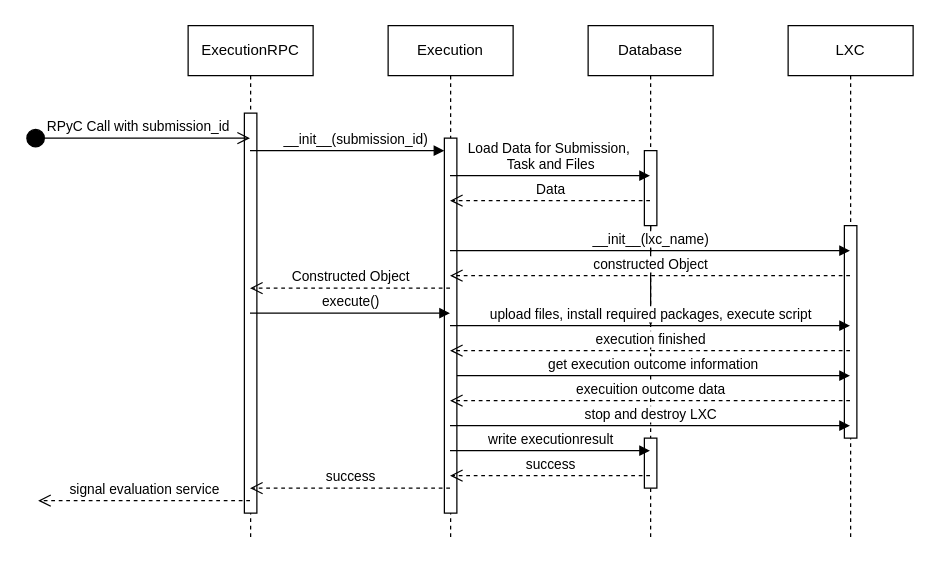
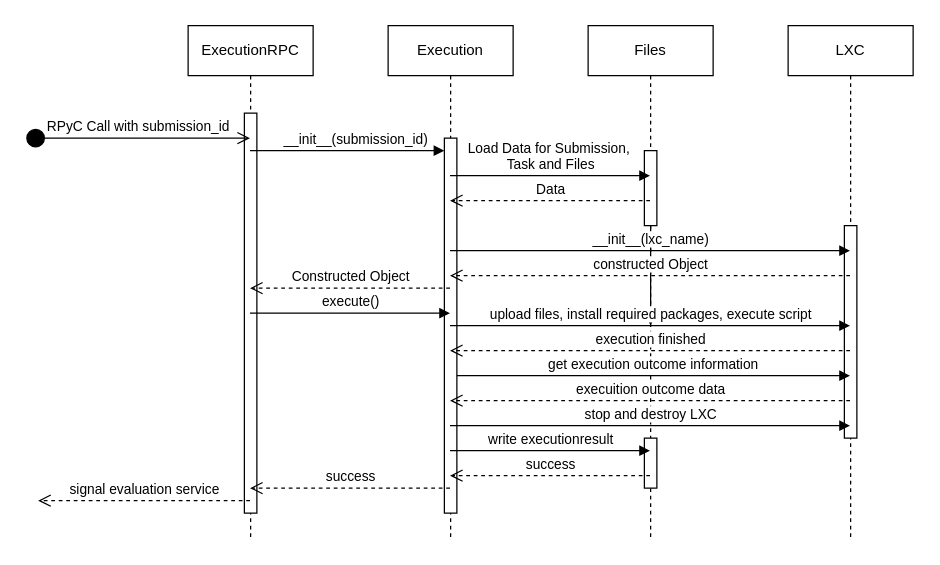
(651, 51) -> (651, 51)
